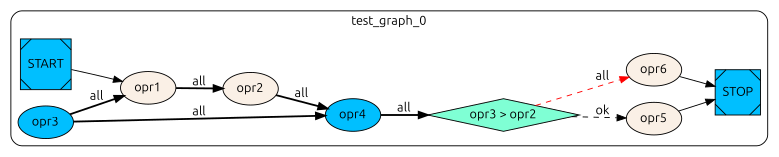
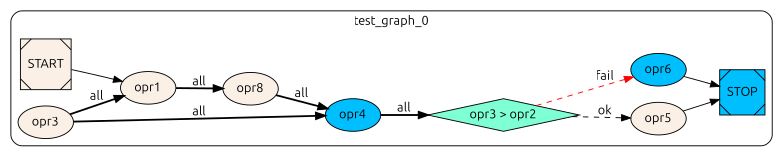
(46, 64) -> (46, 64)
(654, 70) -> (659, 70)
(603, 77) -> (605, 77)
(251, 89) -> (251, 89)
(46, 122) -> (46, 122)
